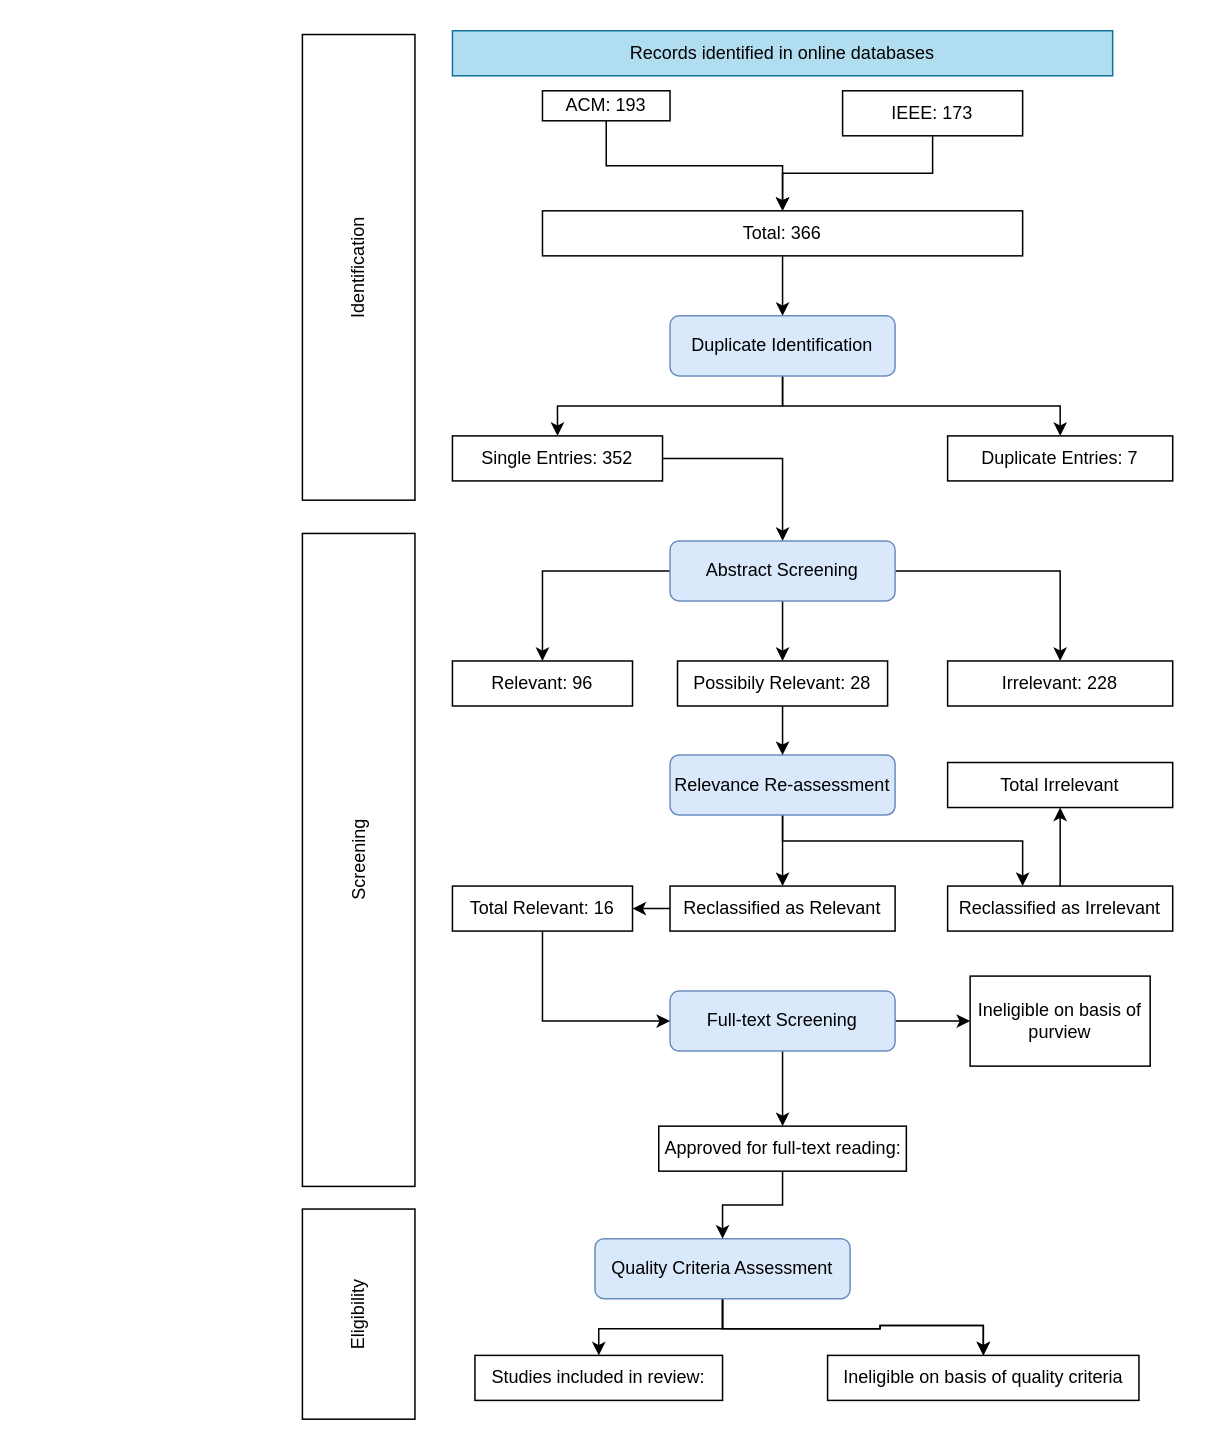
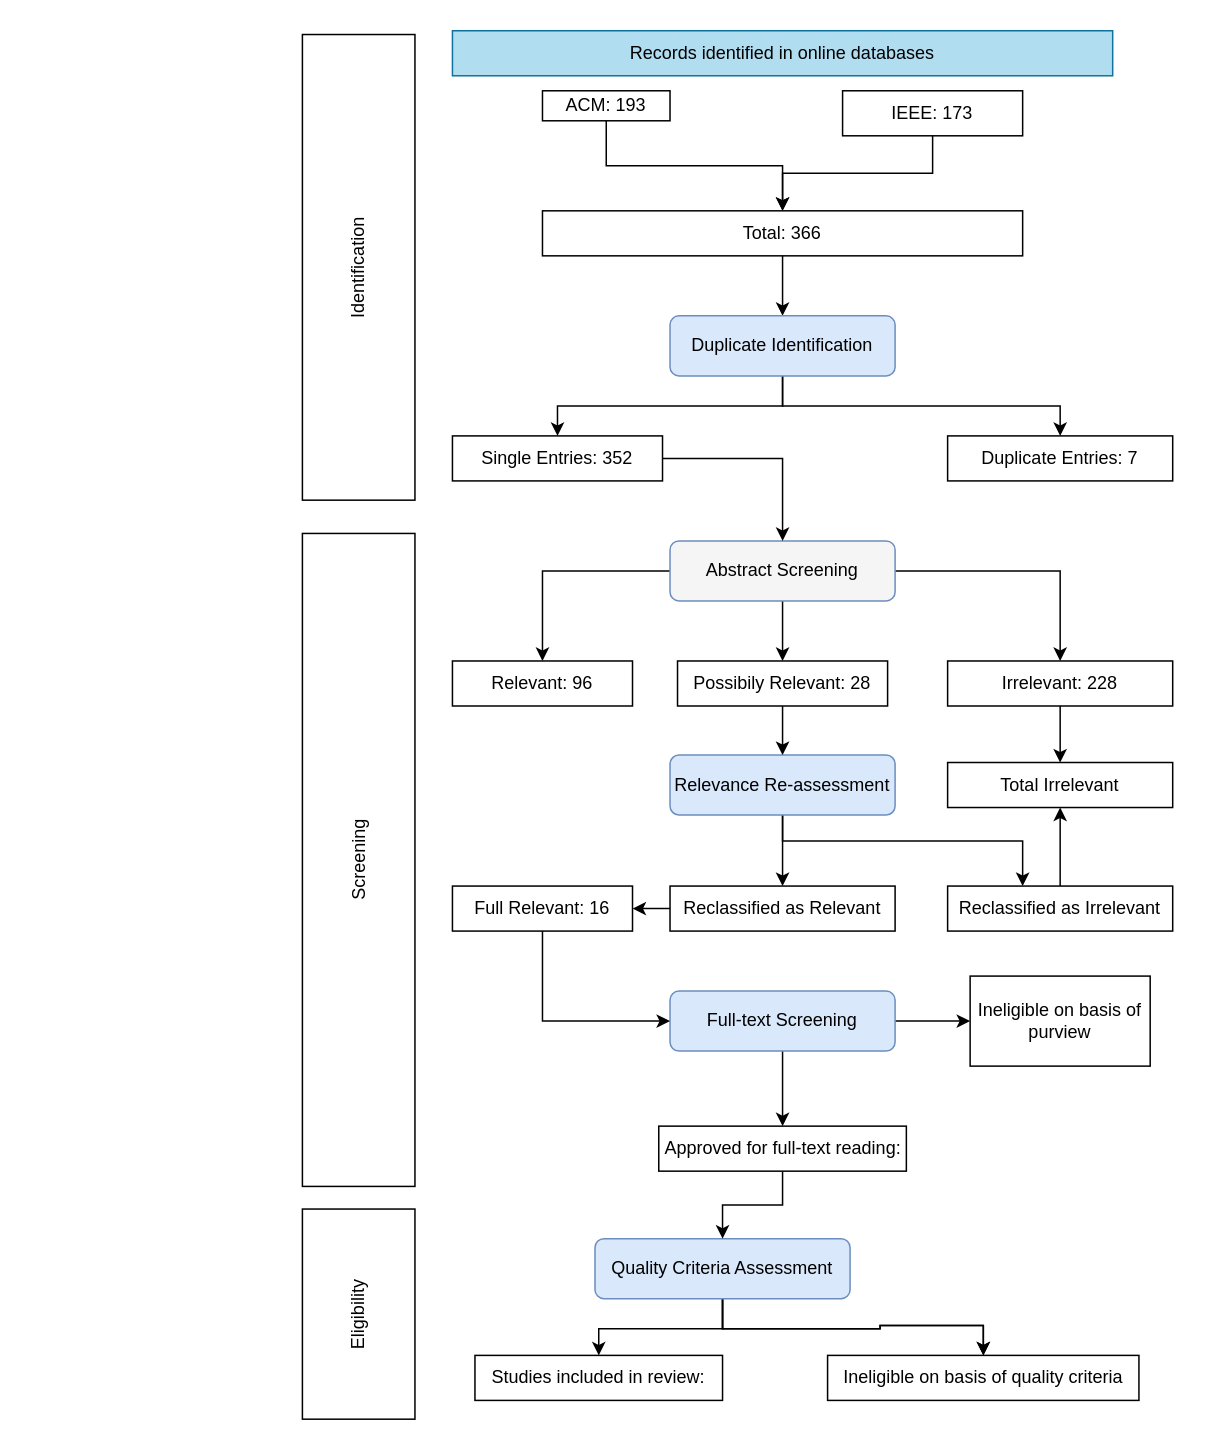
(782, 571) -> (782, 571)
none -> (1060, 732)
(542, 908) -> (542, 908)
